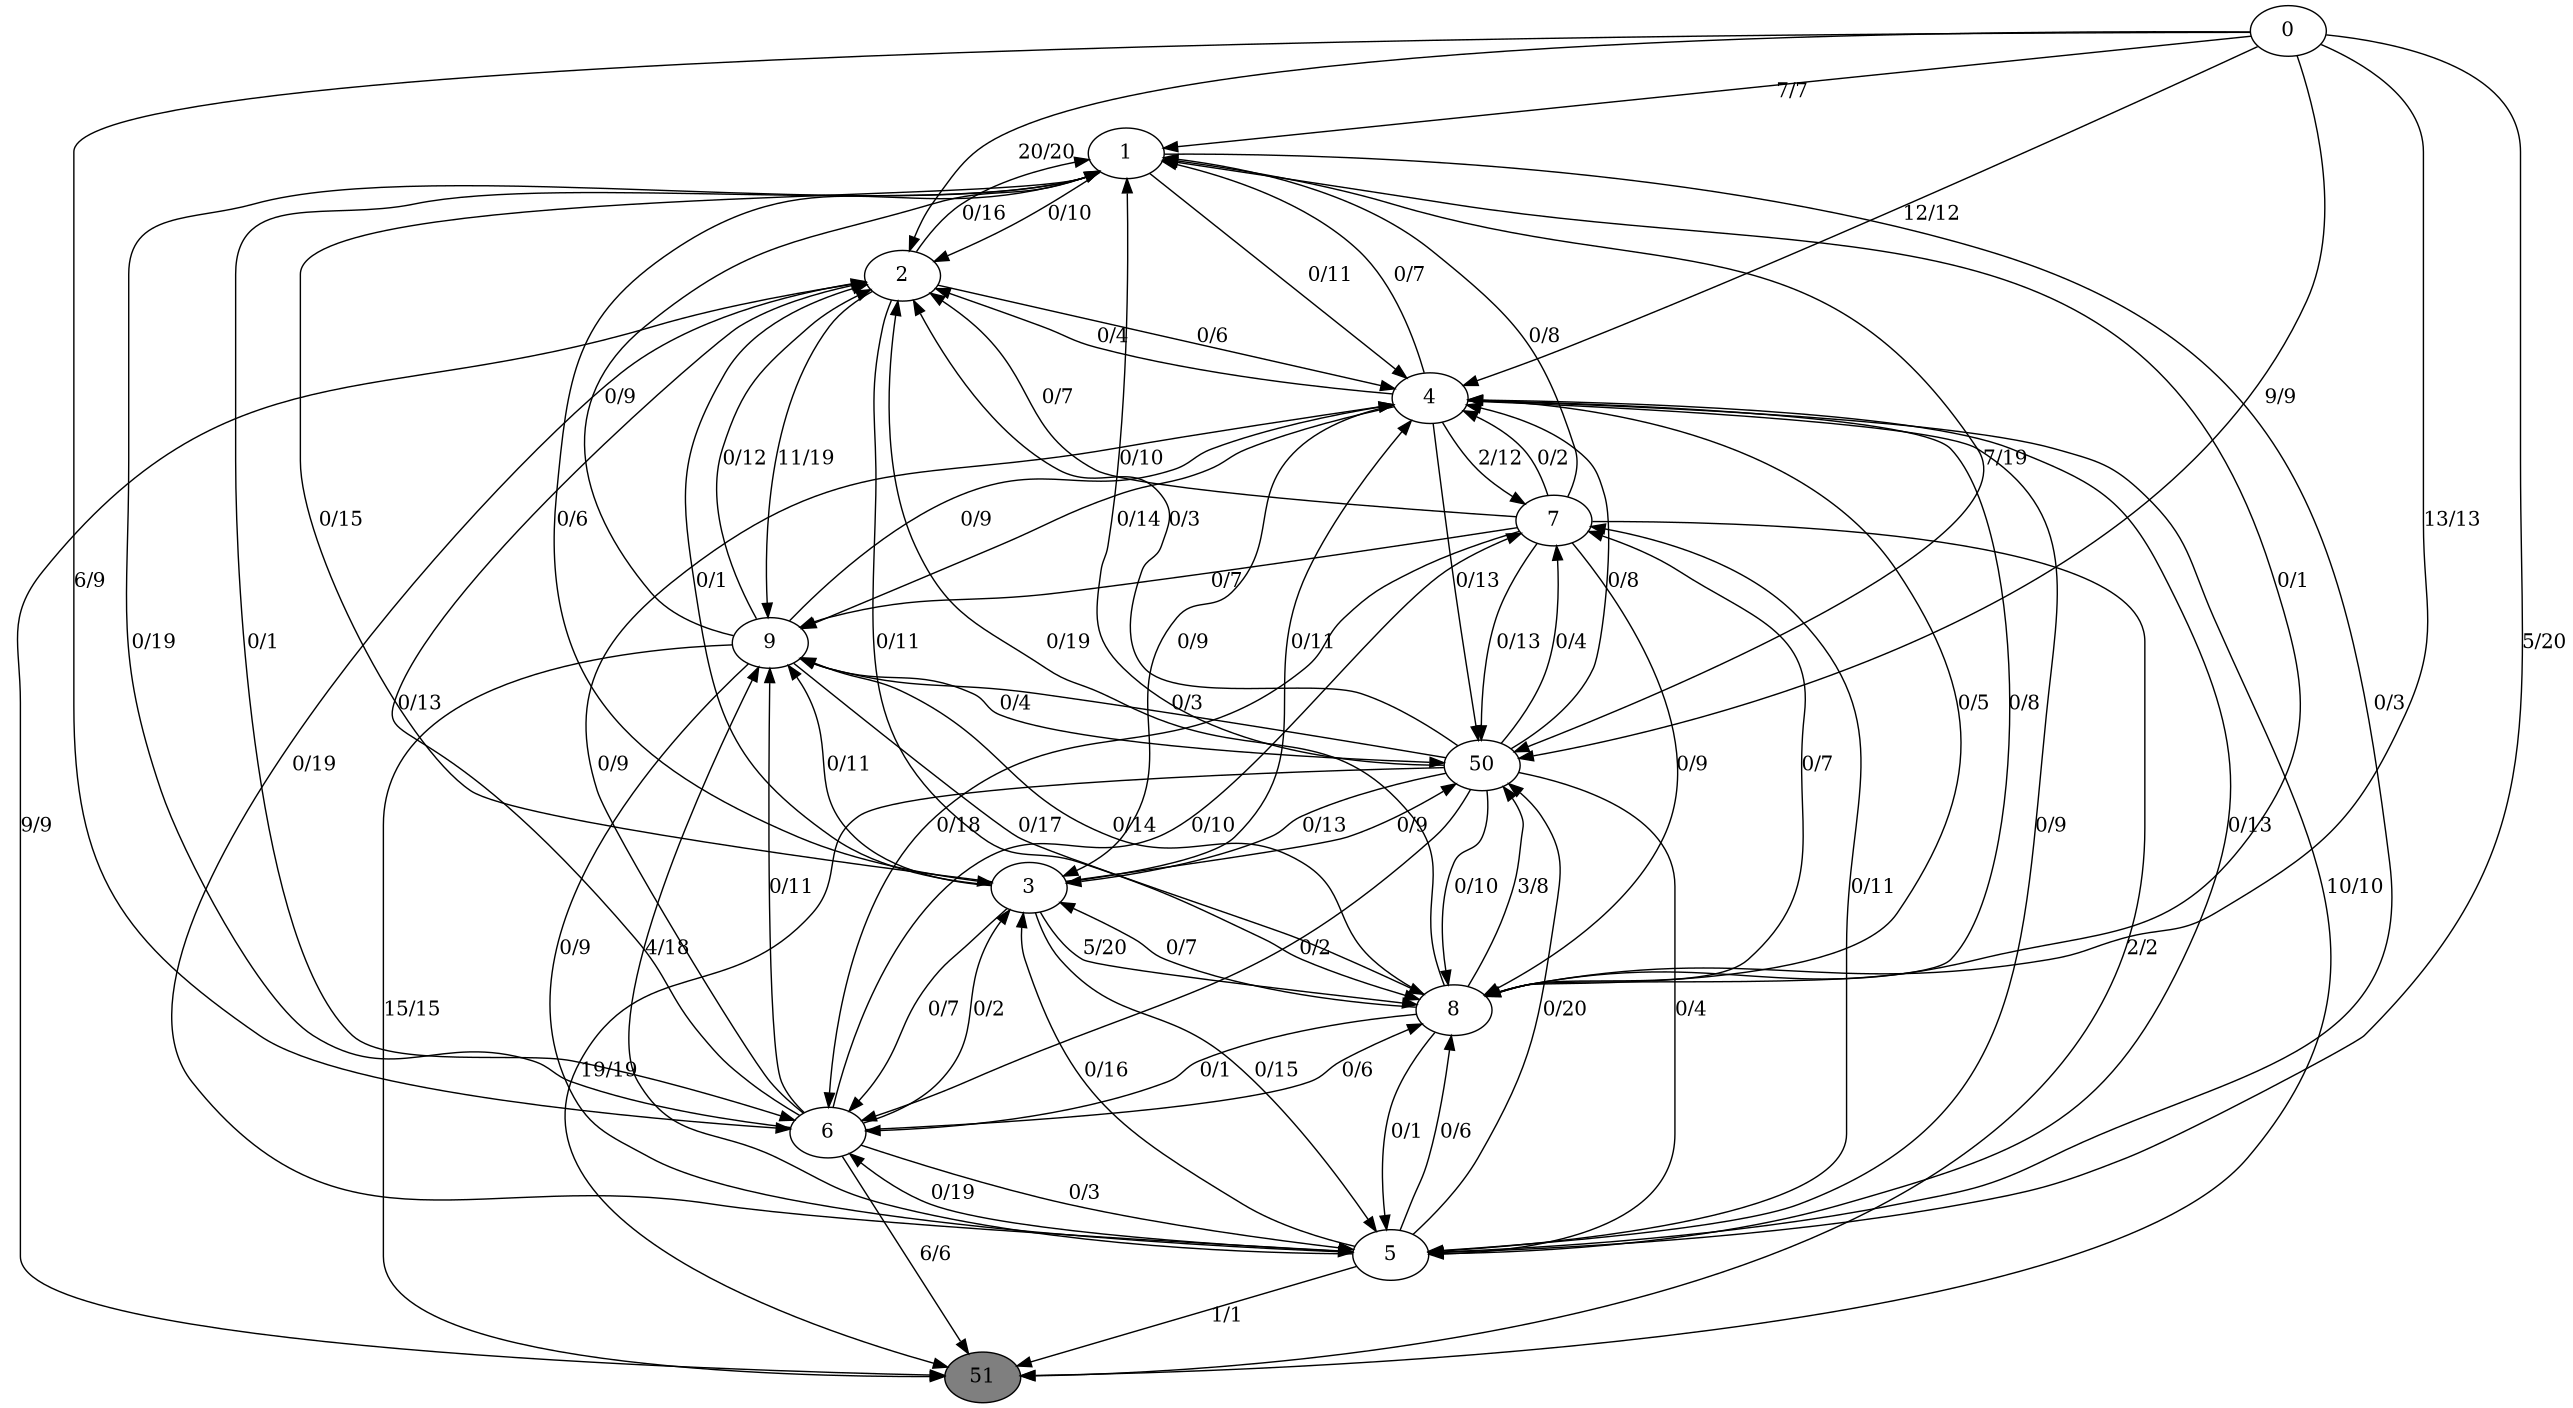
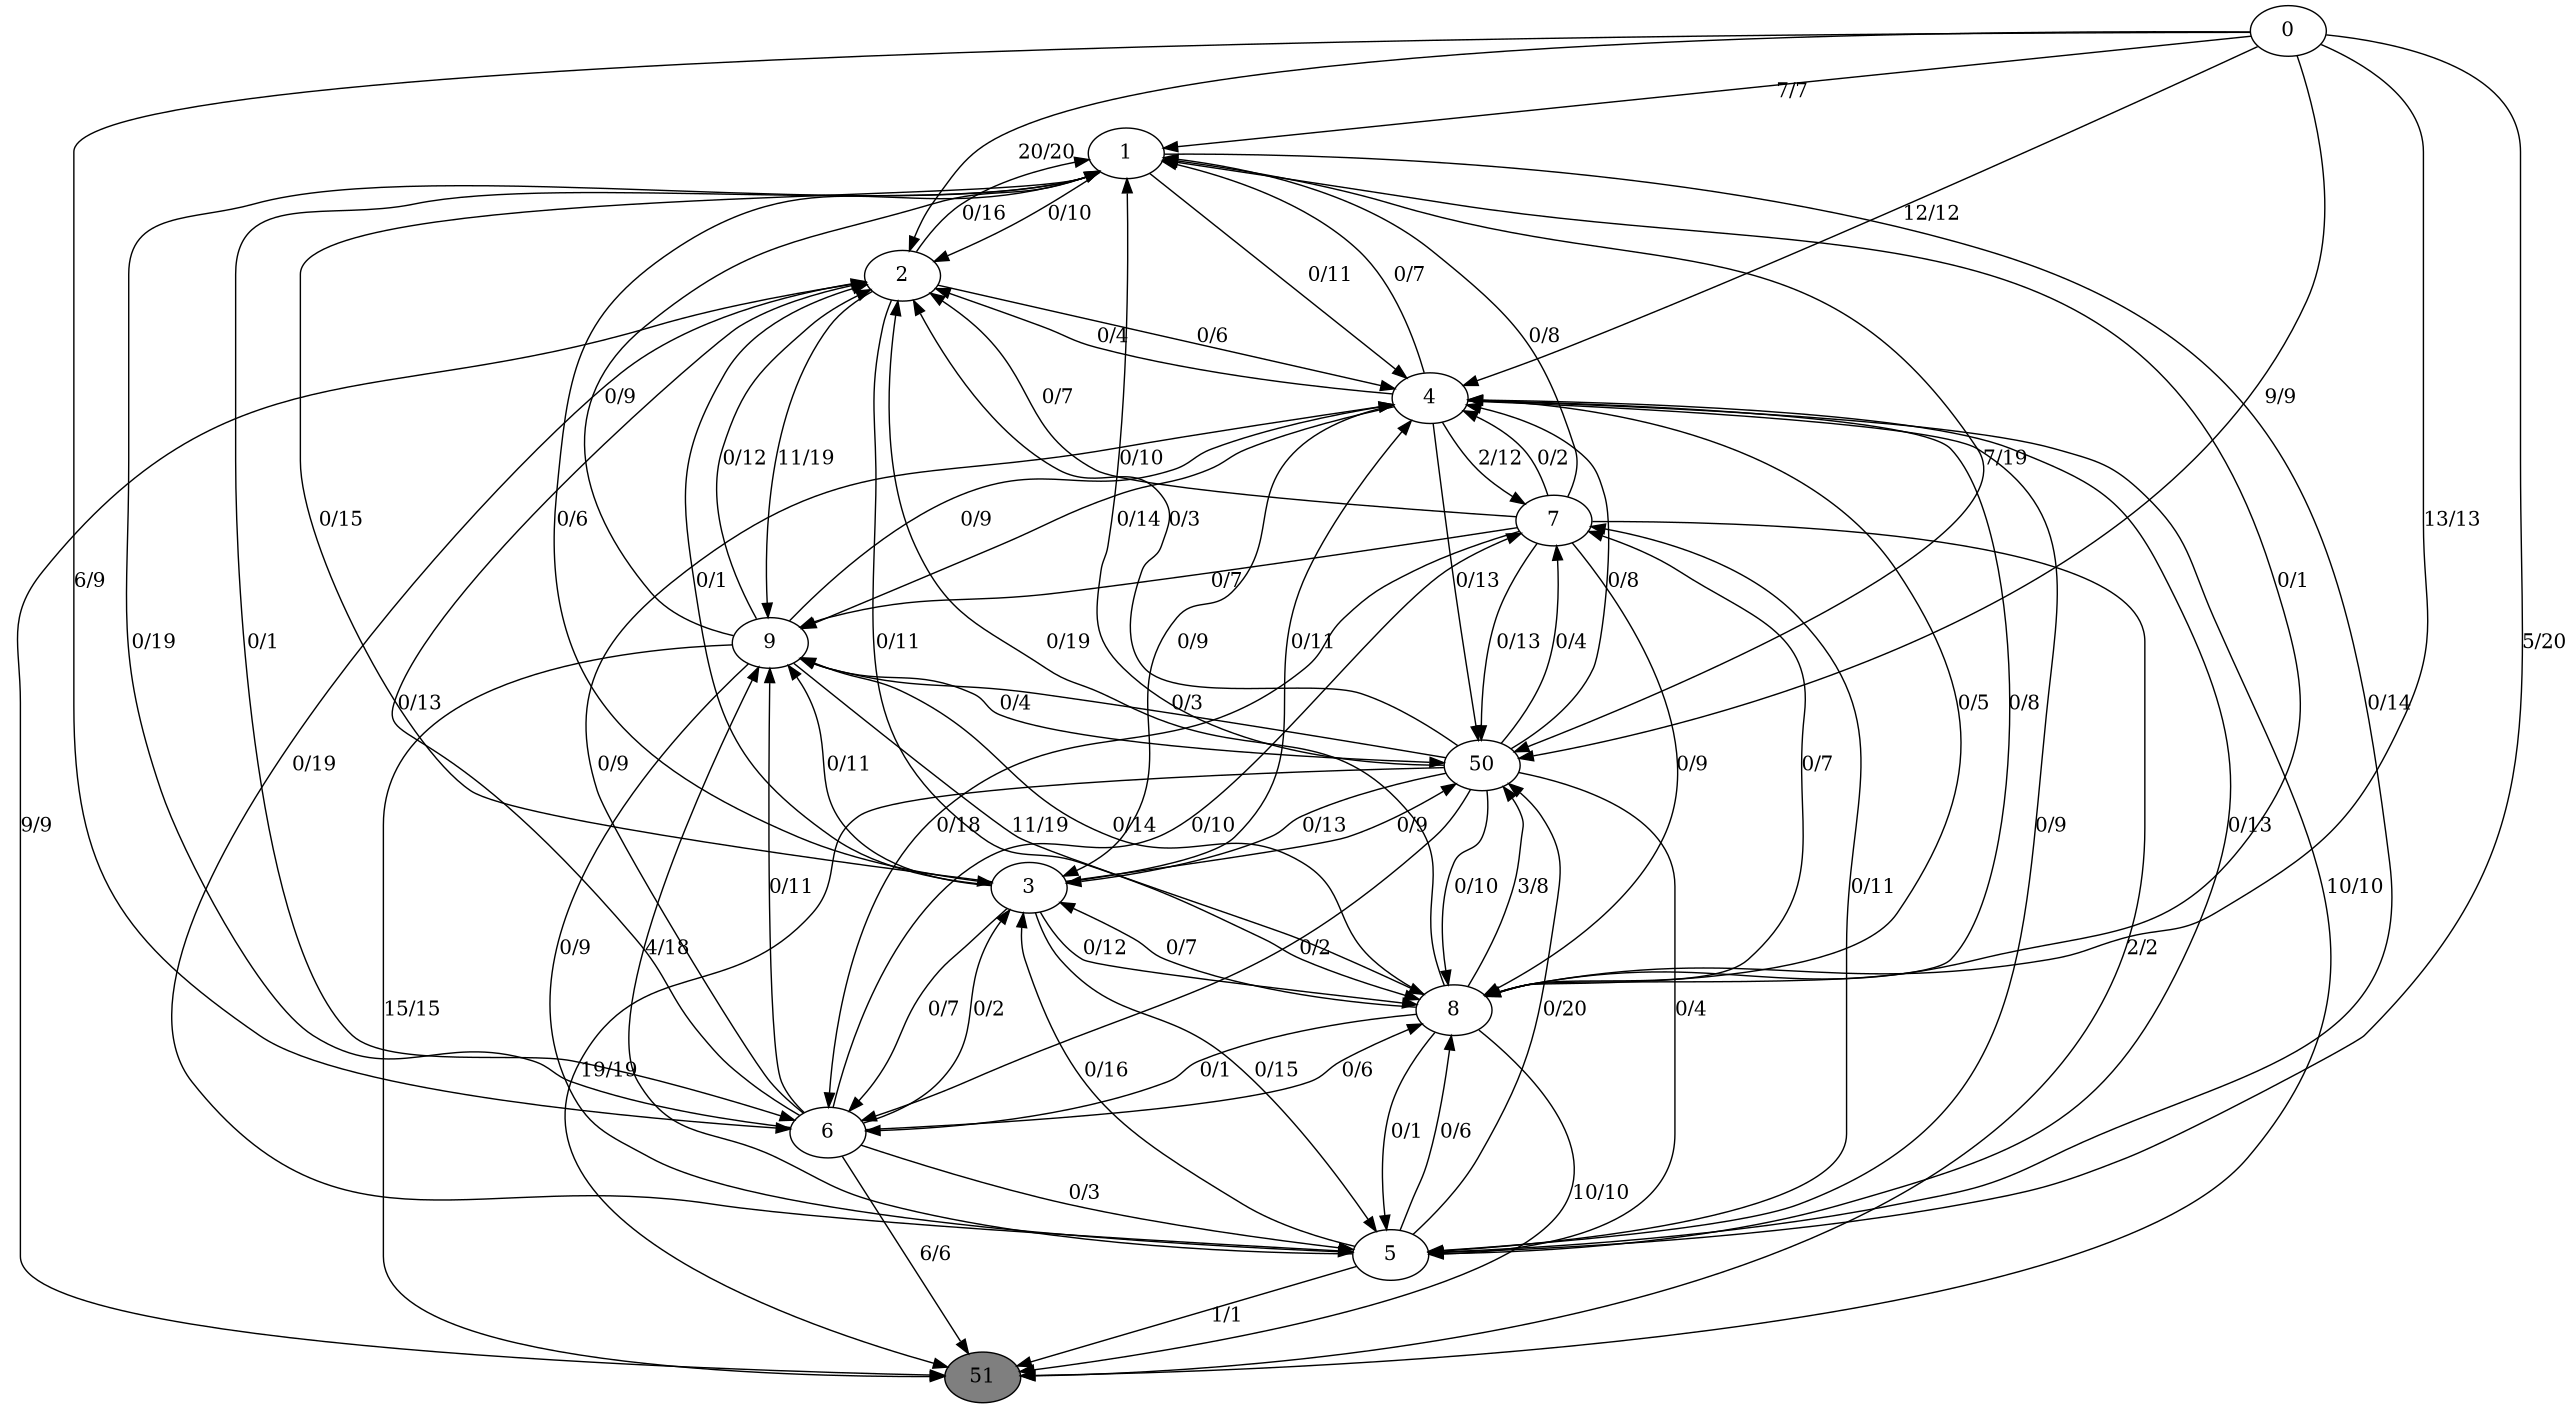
(2390, 704) -> (2390, 704)
(1040, 827) -> (1040, 827)
(1105, 949) -> (1105, 949)
(1100, 1233) -> none
none -> (1414, 1292)
